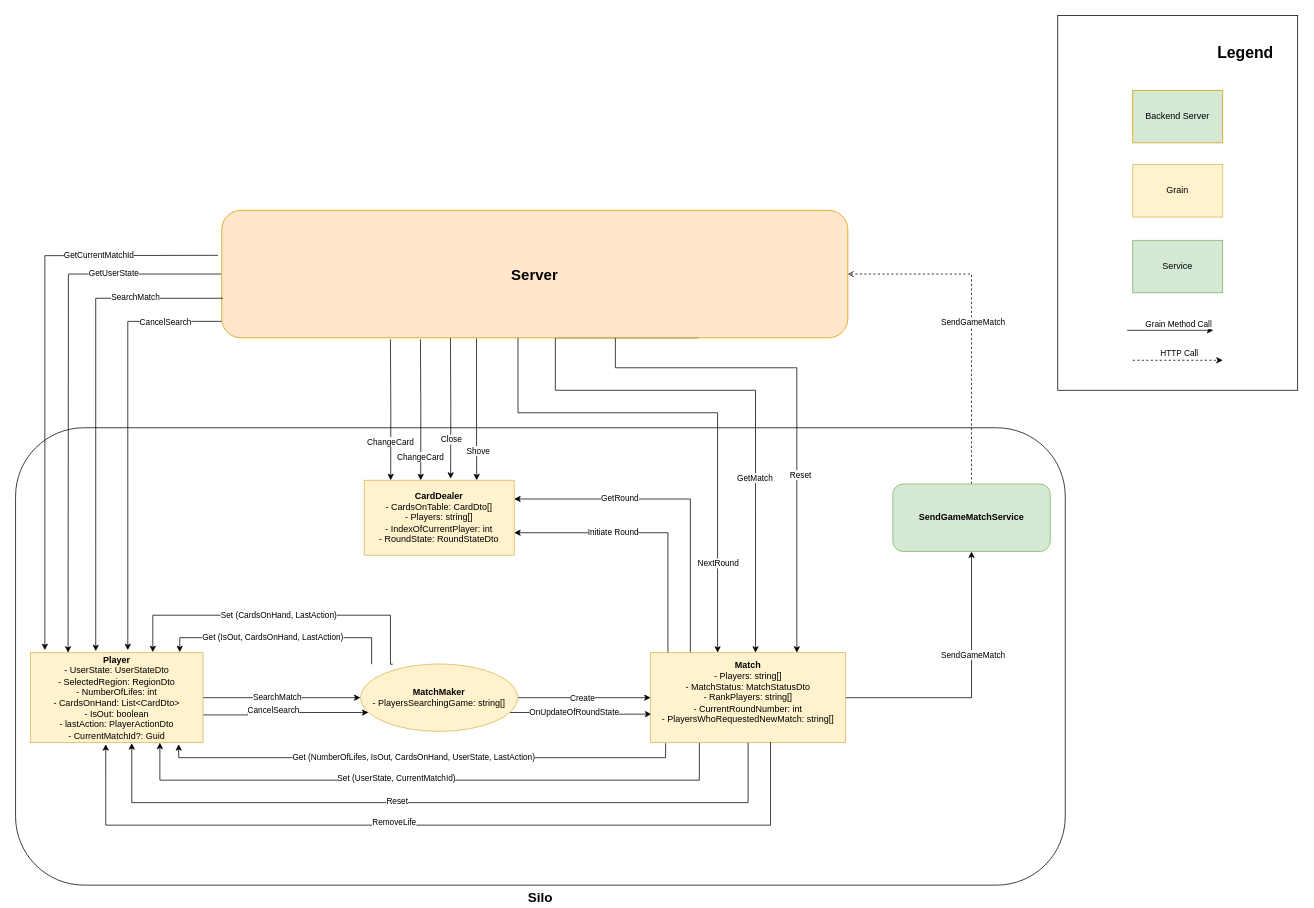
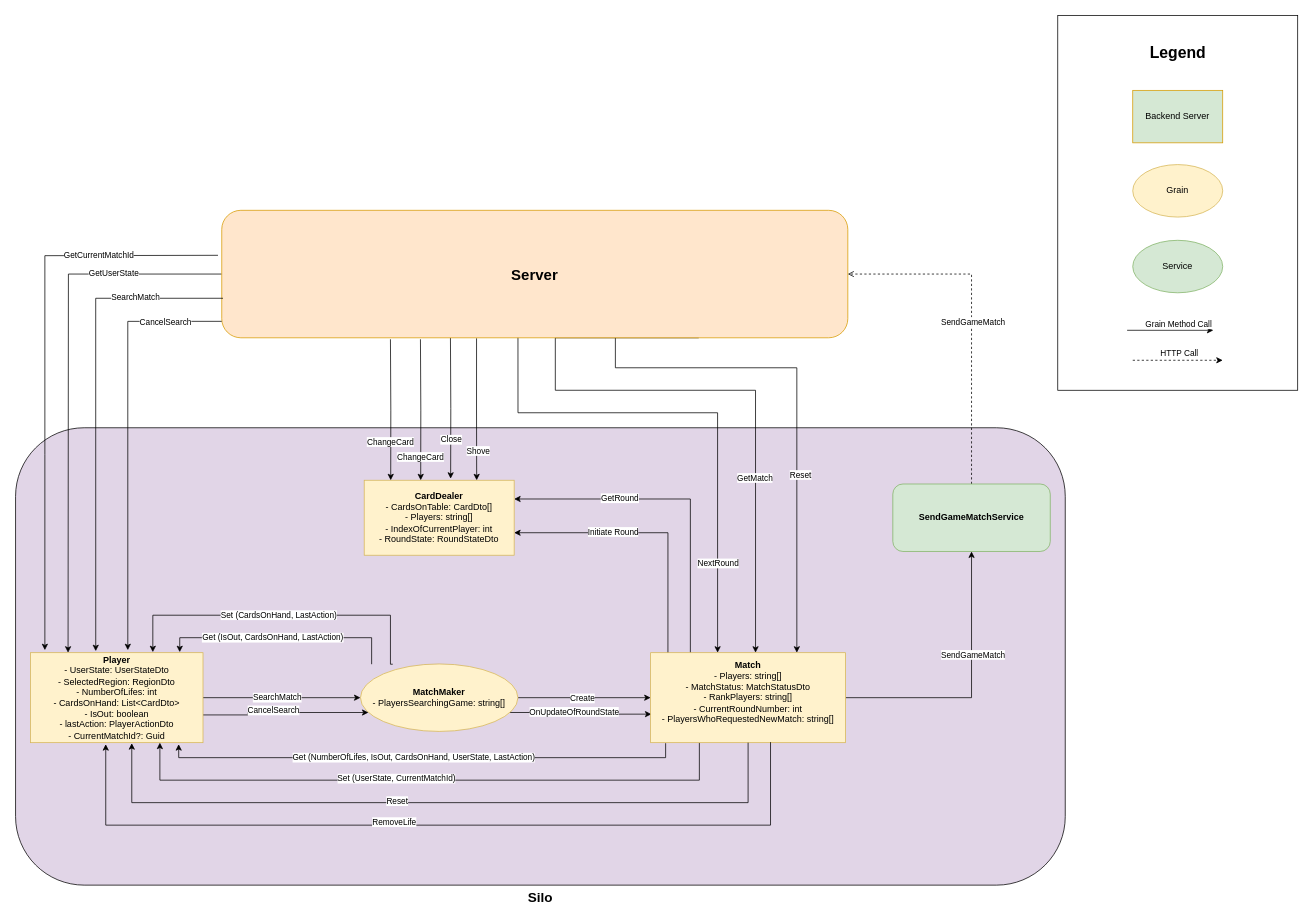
(1245, 53) -> (1178, 53)
(1178, 191) -> (1178, 191)
(1178, 267) -> (1178, 267)
(540, 657) -> (540, 657)
